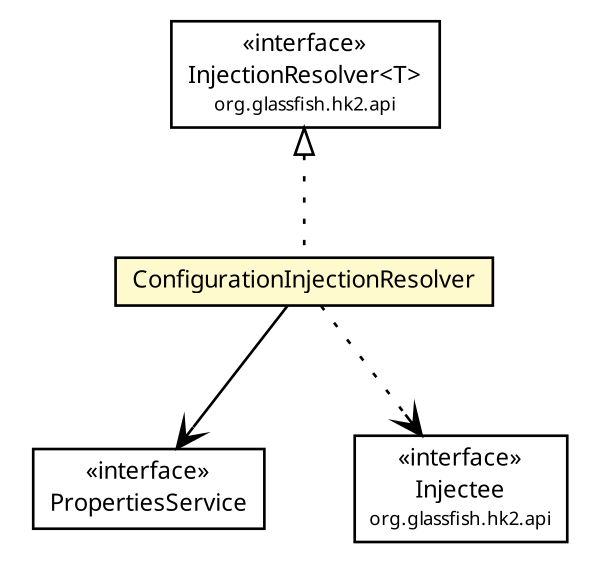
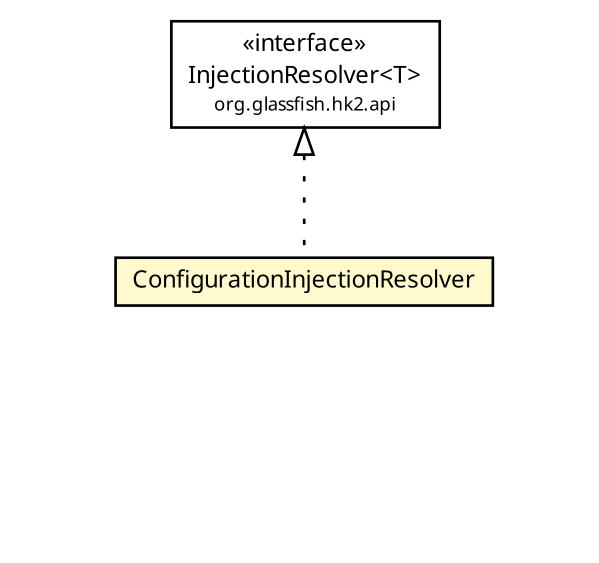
(147, 489) -> none
(461, 489) -> none
